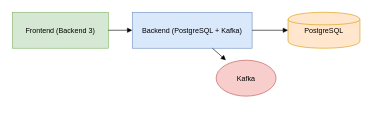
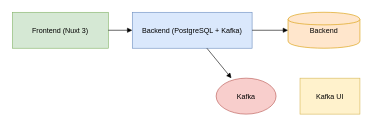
(60, 31) -> (60, 31)
(324, 31) -> (324, 31)
(246, 78) -> (246, 96)
none -> (330, 96)
